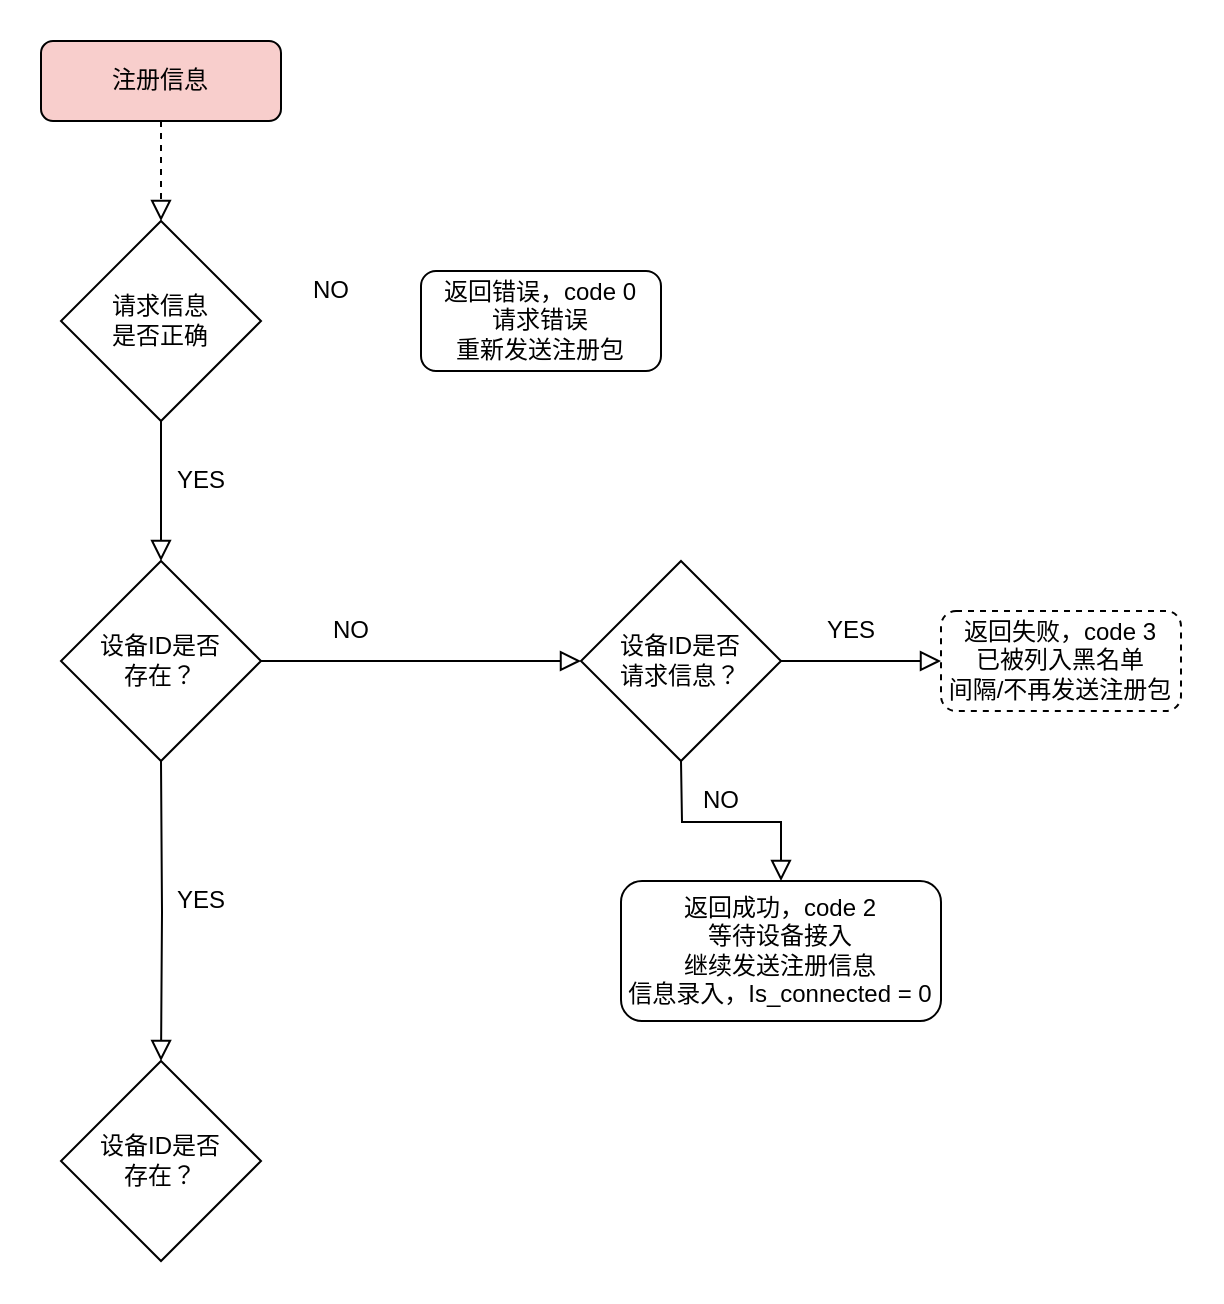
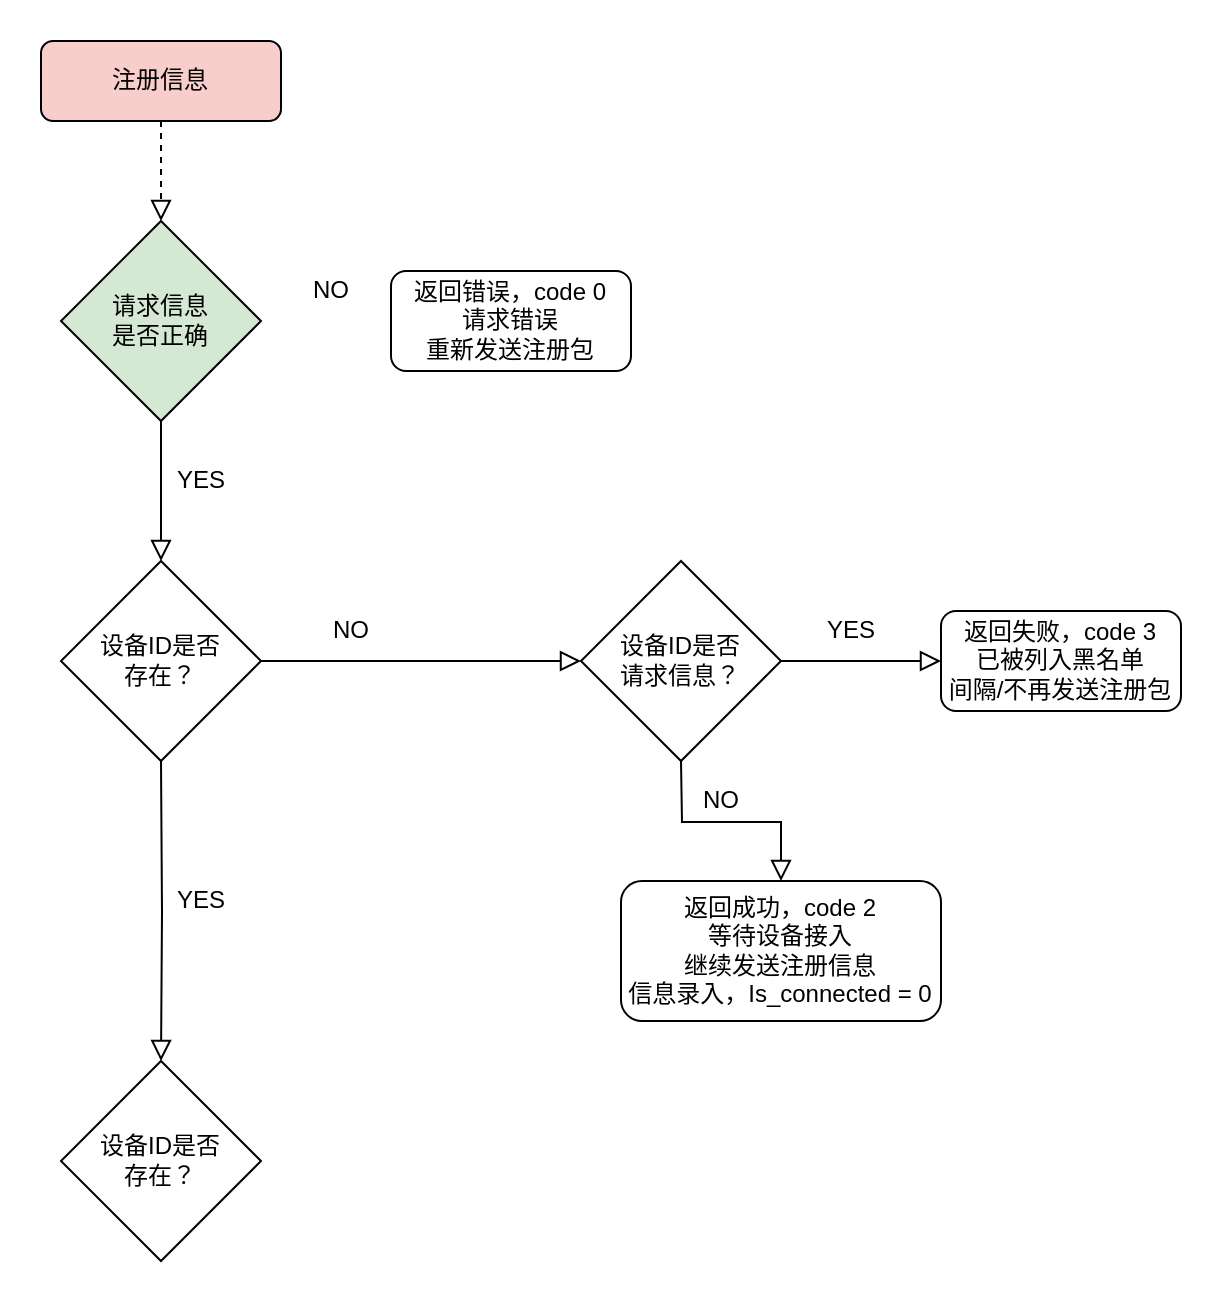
(161, 321) -> (161, 321)
(541, 321) -> (511, 321)
(1061, 661) -> (1061, 661)
